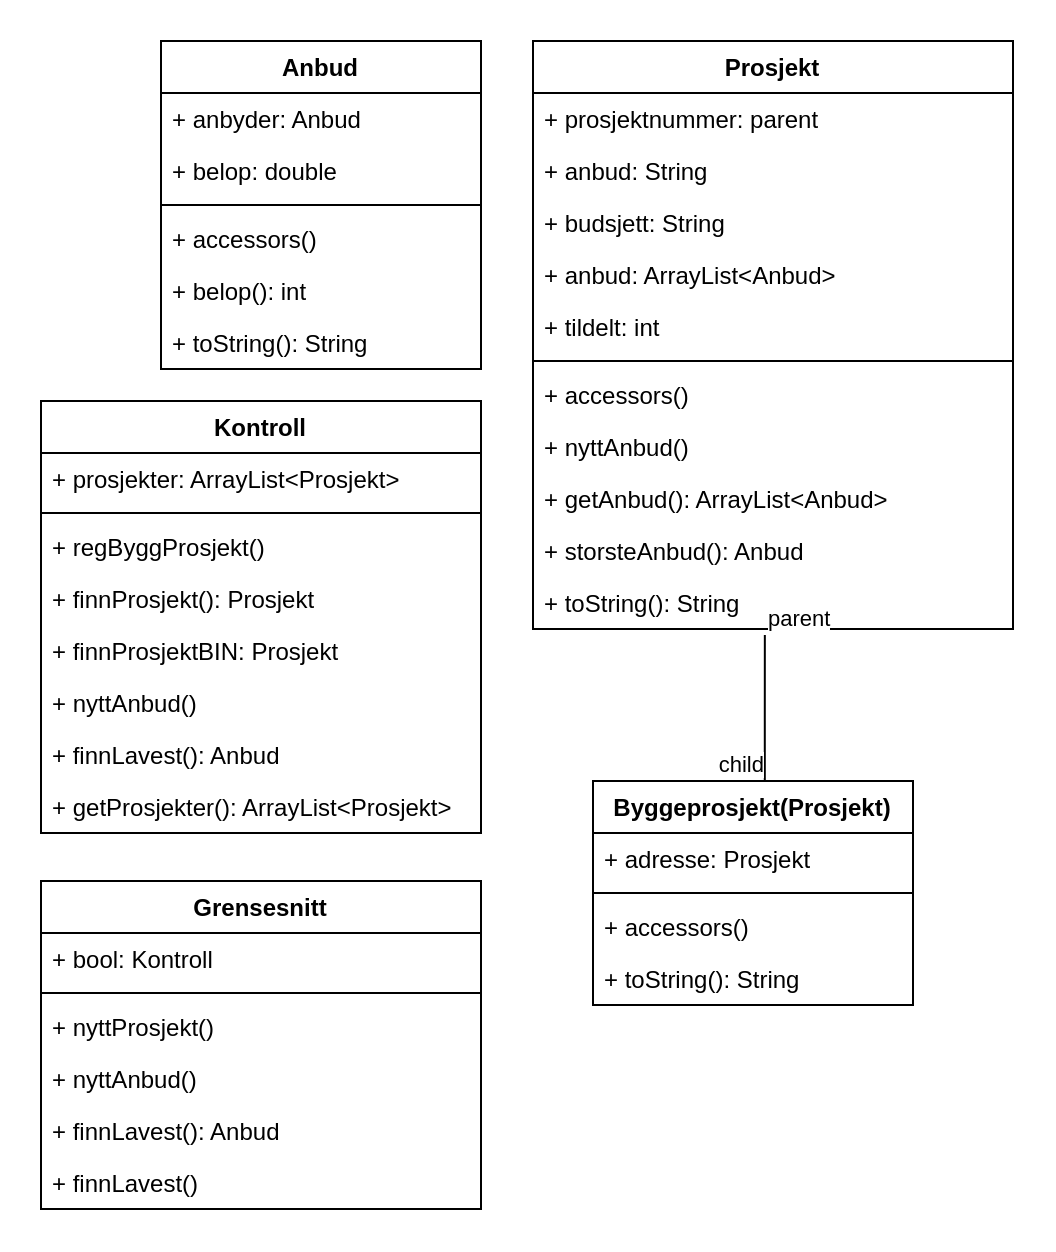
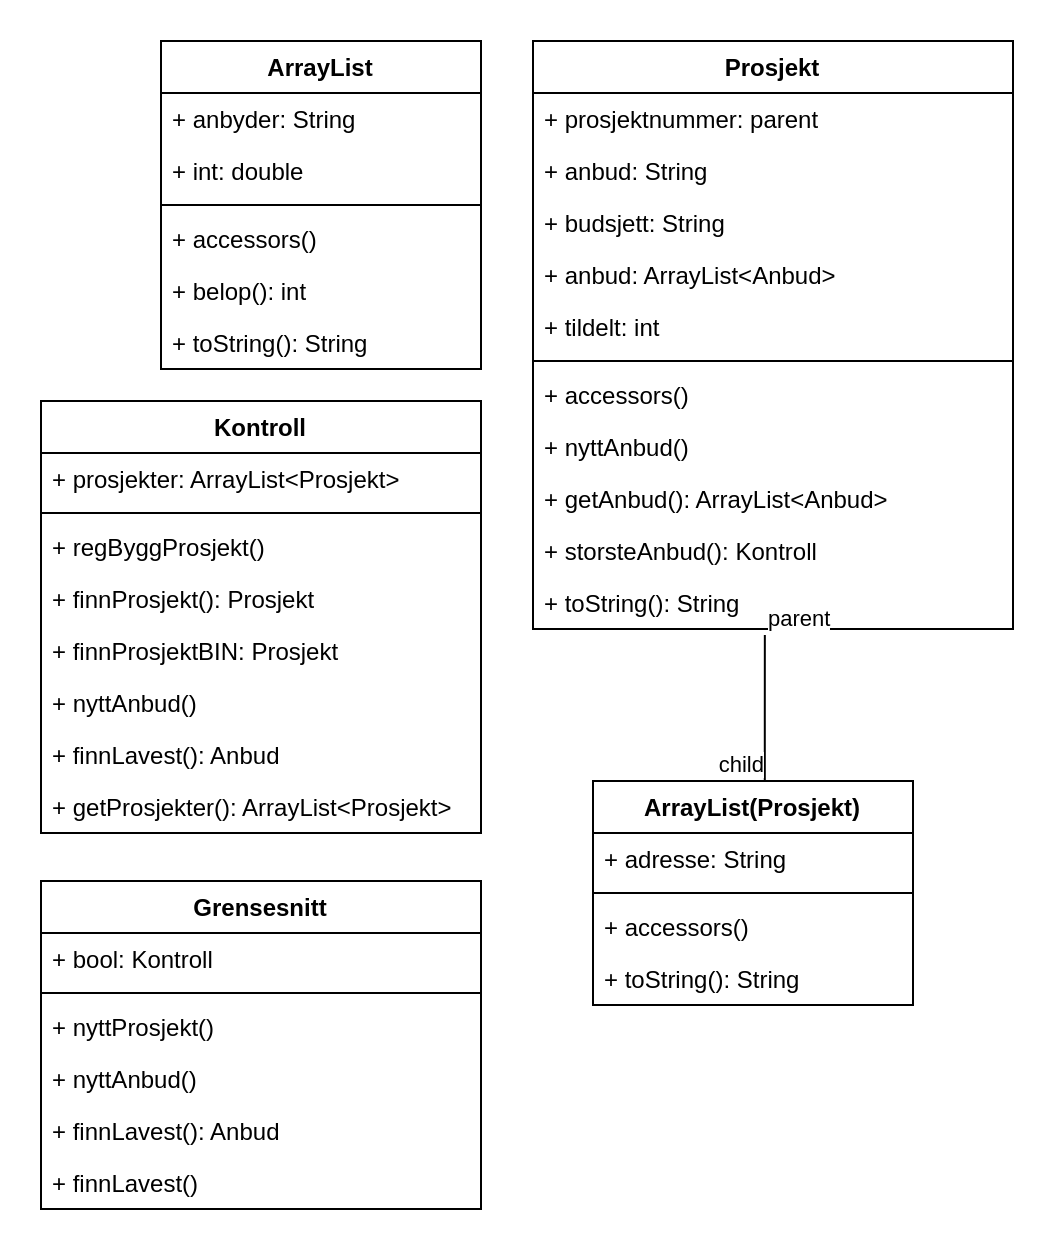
(320, 68) -> (320, 68)
(270, 120) -> (274, 120)
(257, 172) -> (244, 172)
(689, 552) -> (703, 552)
(752, 808) -> (752, 808)
(722, 860) -> (706, 860)
